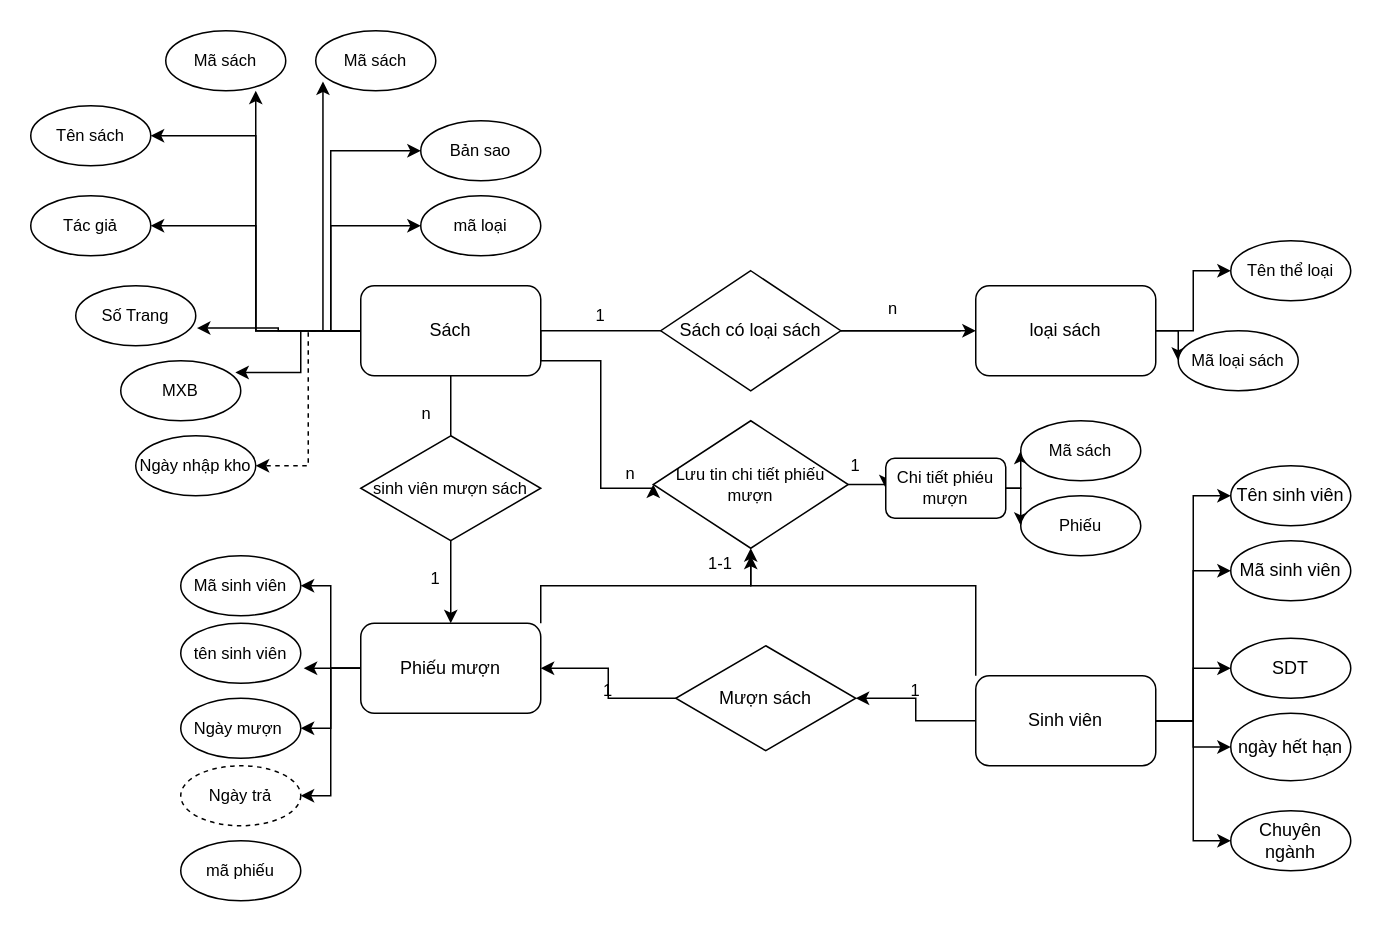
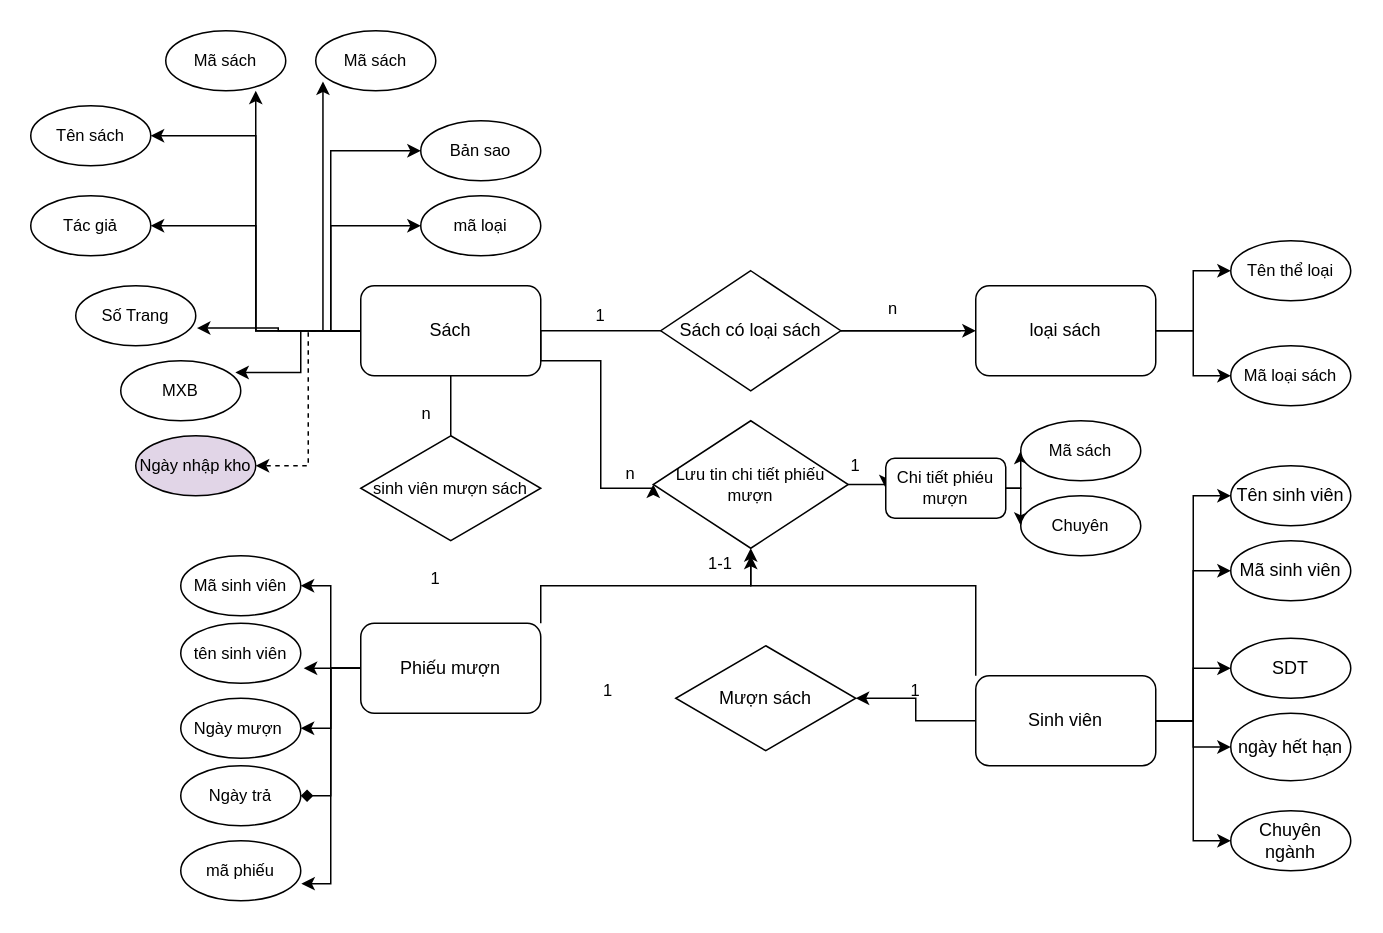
(1238, 361) -> (1291, 376)
(196, 466) -> (196, 466)
(1081, 526) -> (1081, 526)
(451, 577) -> none
(588, 668) -> none
(241, 796) -> (241, 796)
(312, 796) -> (313, 796)
none -> (331, 850)
